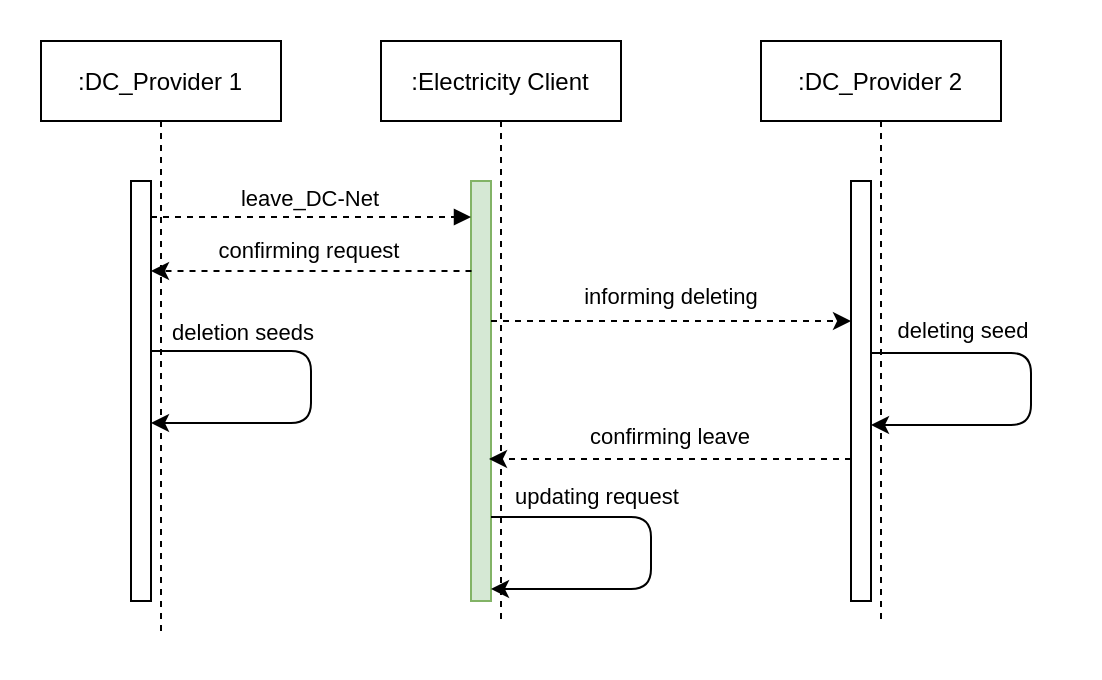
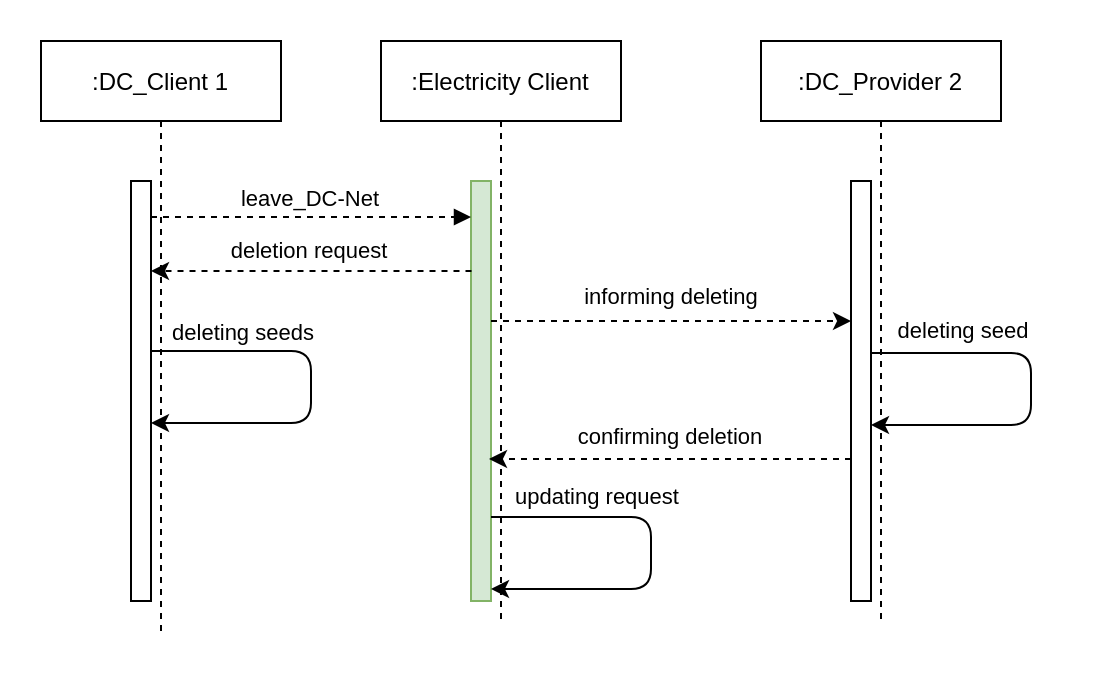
(160, 82) -> (160, 82)
(310, 251) -> (310, 251)
(244, 333) -> (244, 333)
(671, 437) -> (671, 437)
